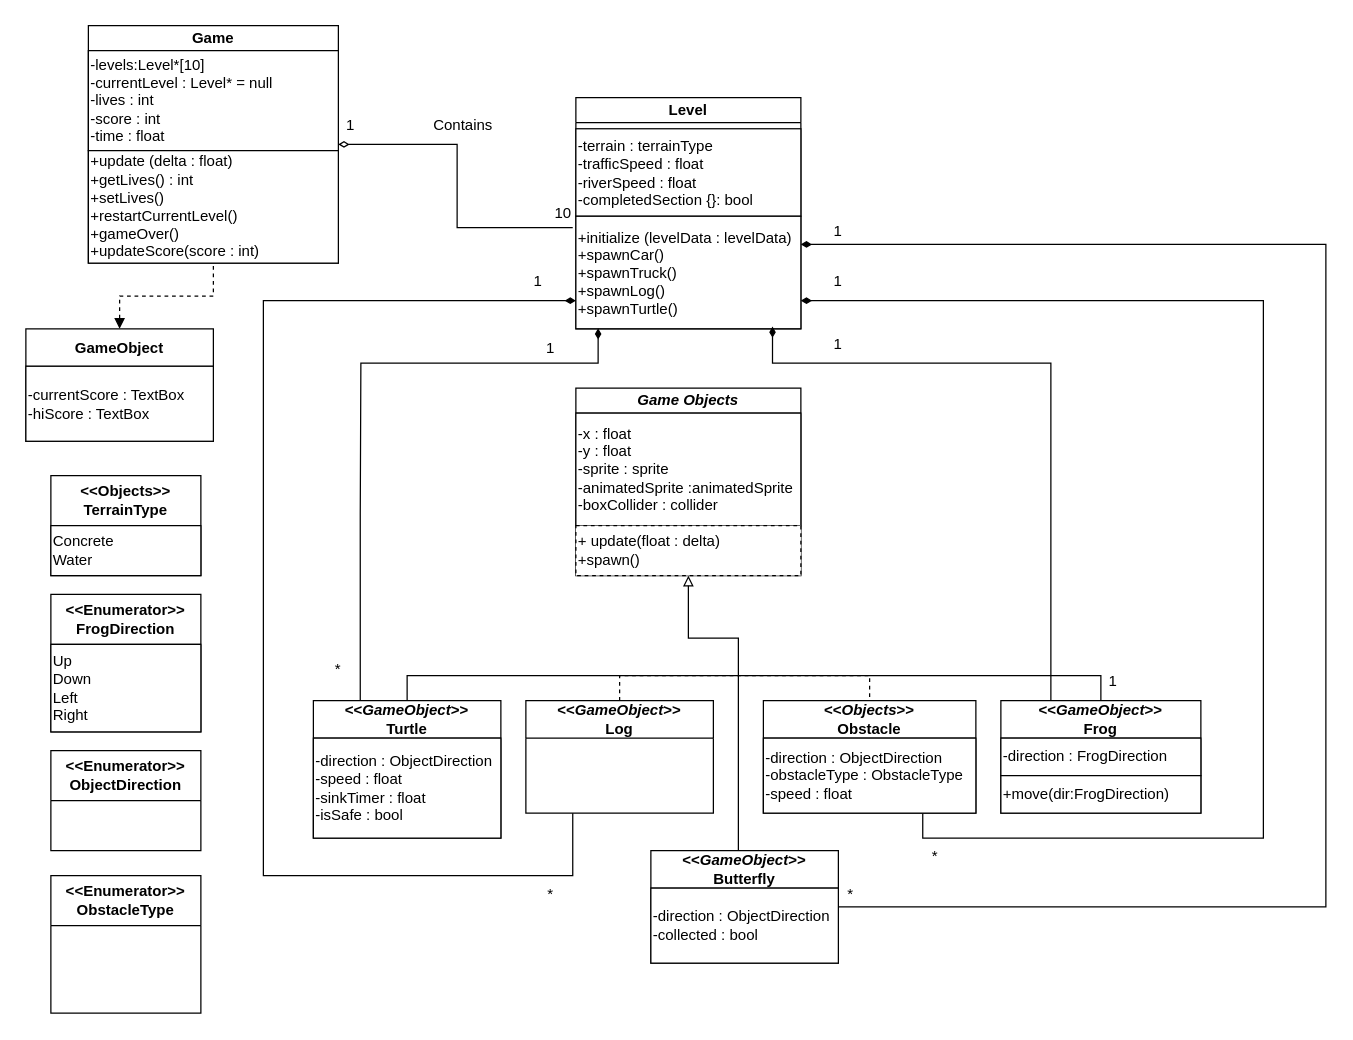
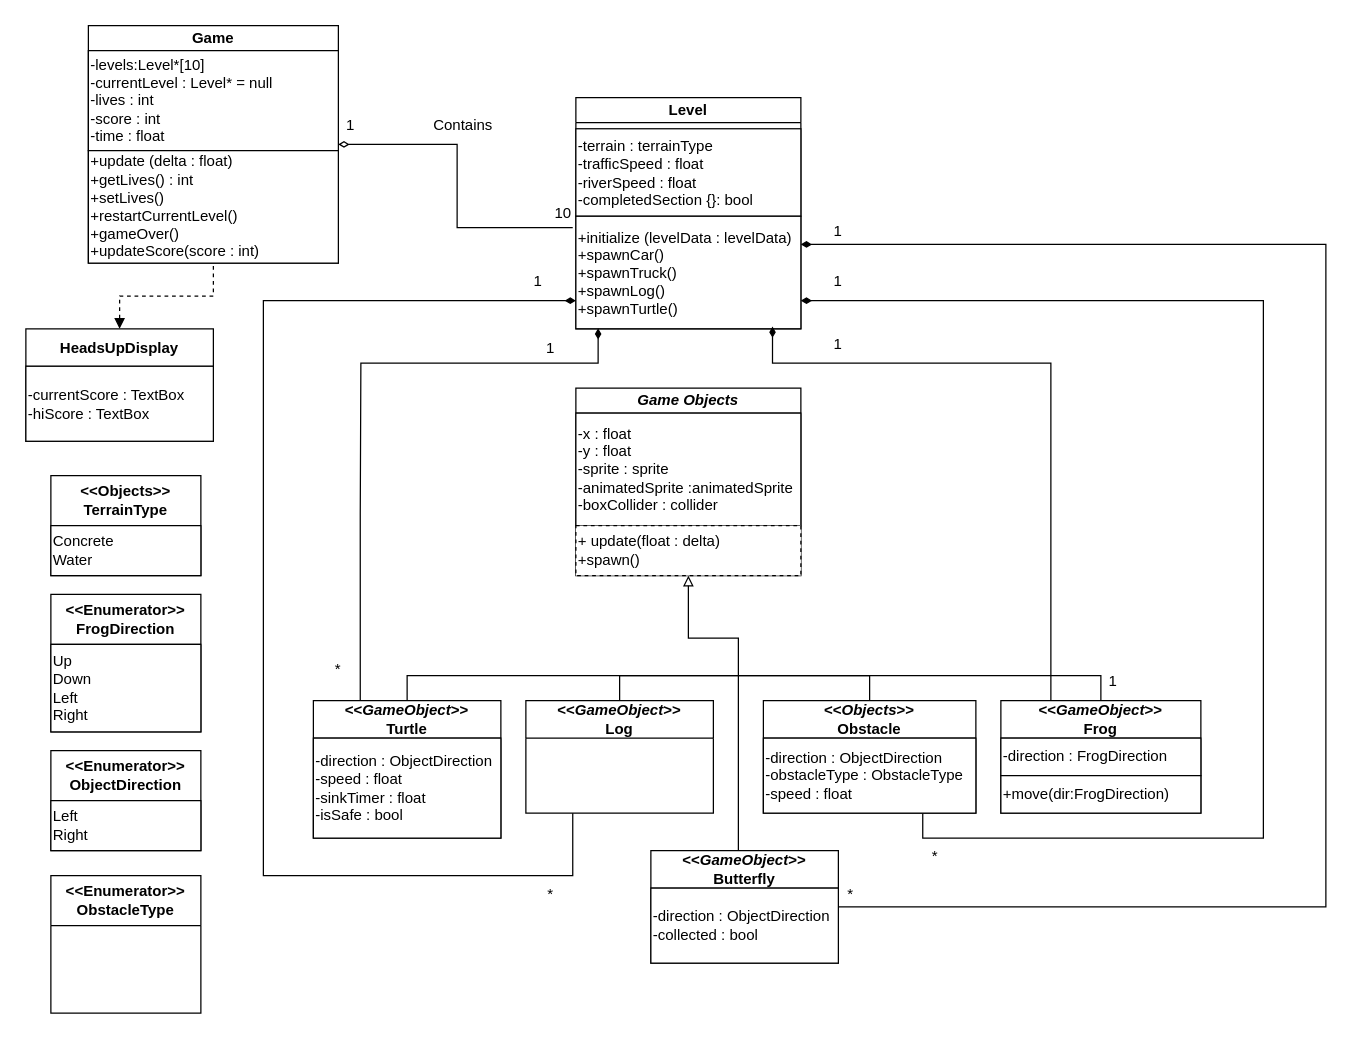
(119, 348) -> (119, 348)
(869, 689) -> (869, 689)
none -> (126, 826)
